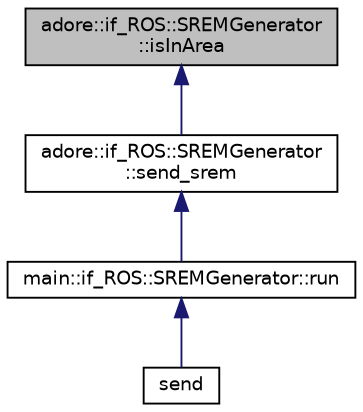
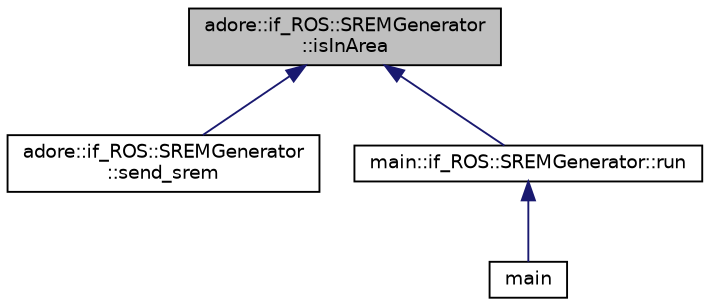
(181, 236) -> (453, 111)
(181, 386) -> (528, 280)
